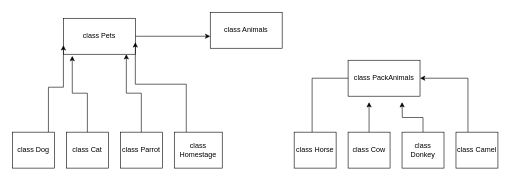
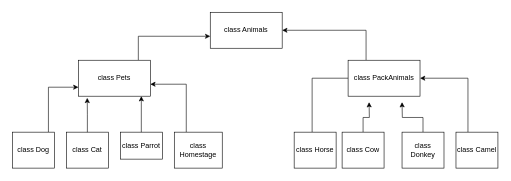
none -> (366, 30)
(99, 36) -> (114, 78)
(141, 150) -> (141, 146)
(369, 150) -> (363, 150)
